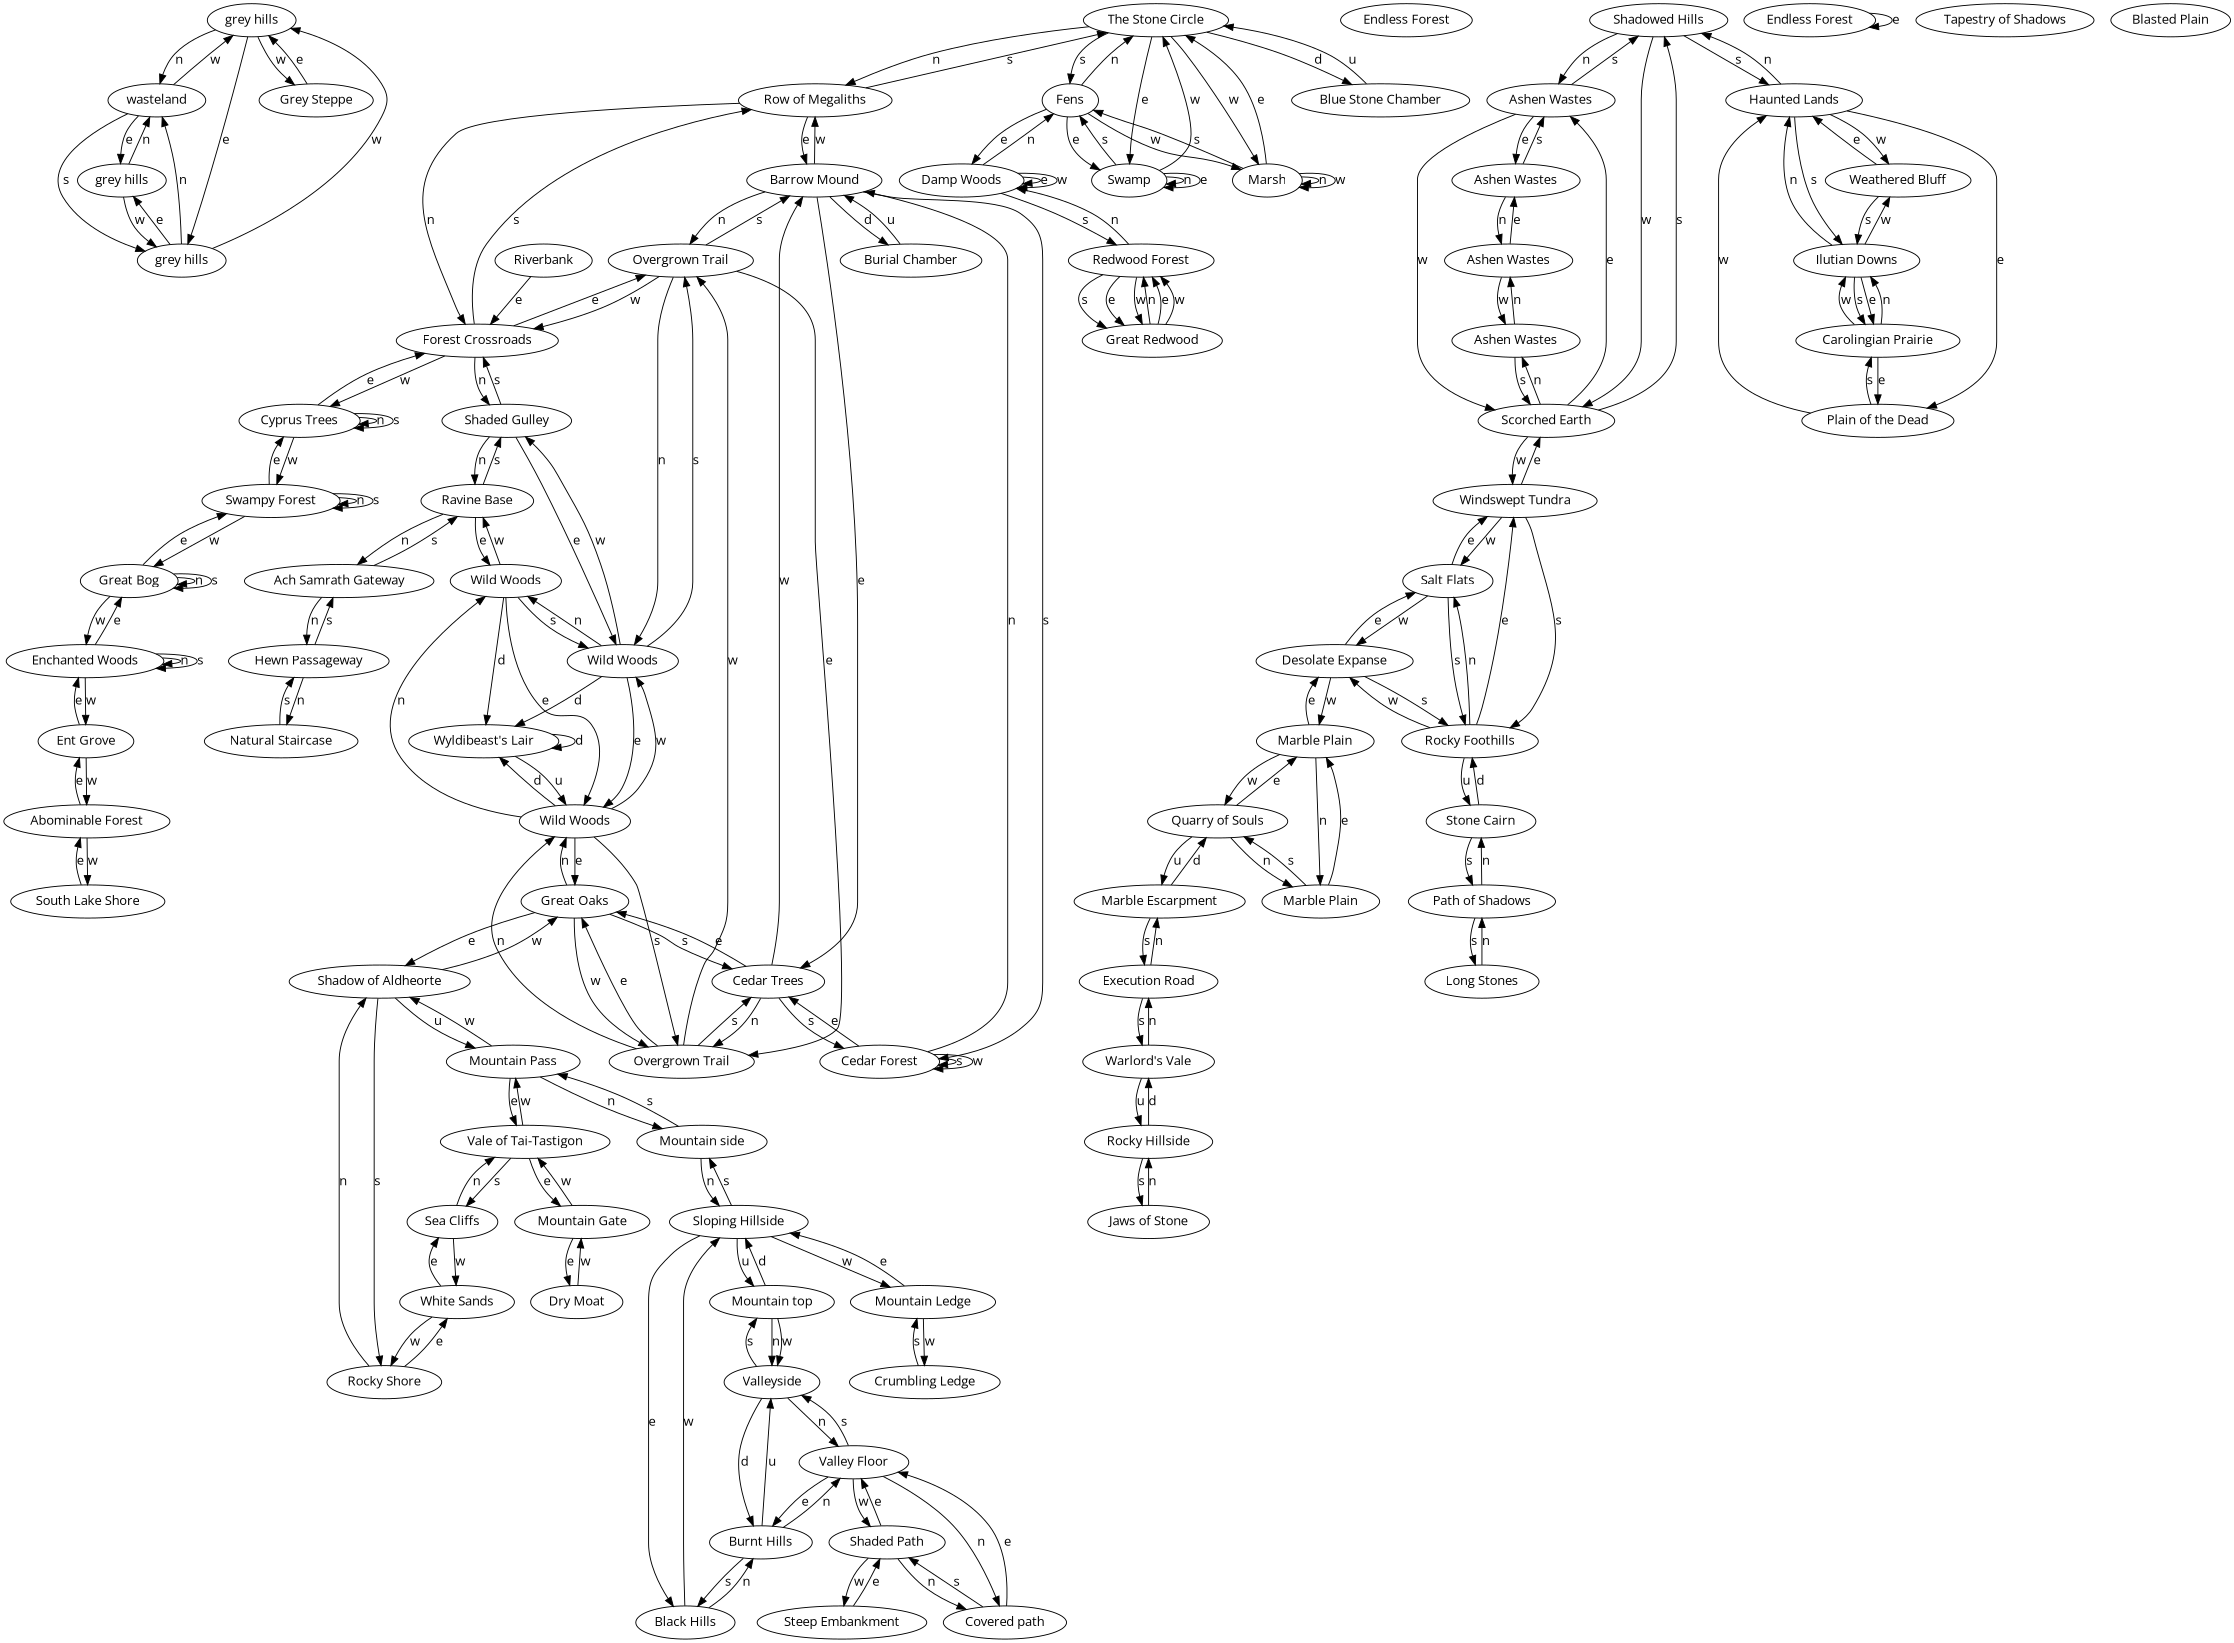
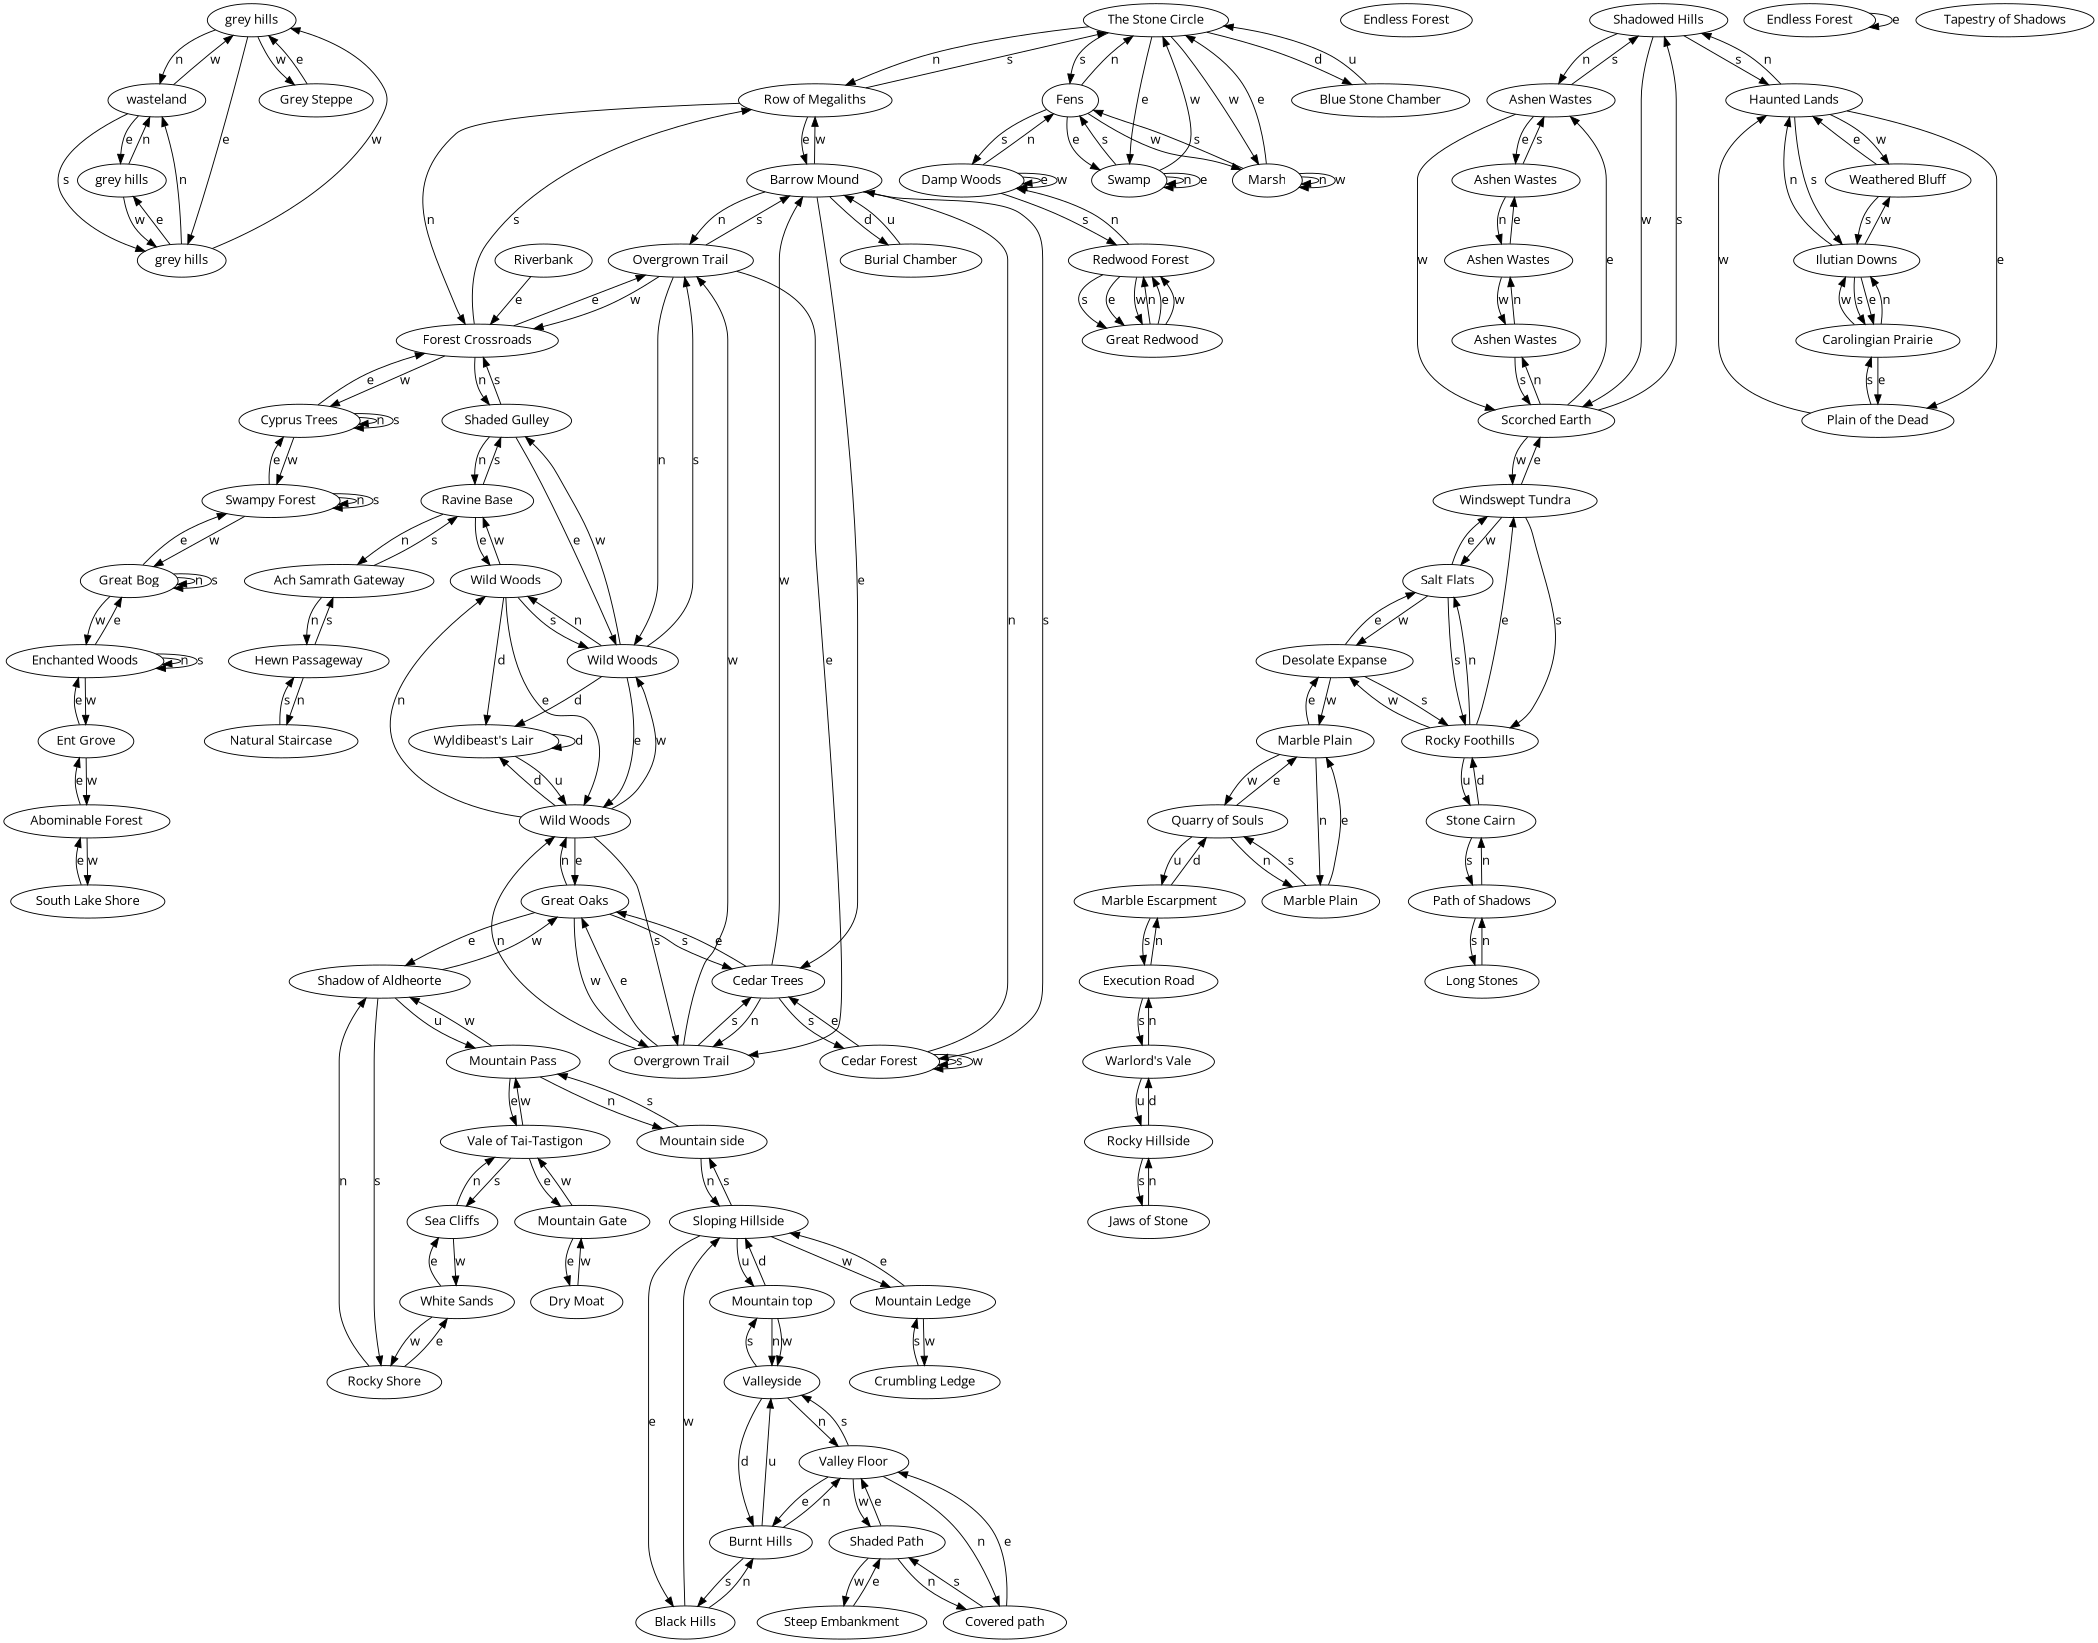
(2171, 20) -> none
(1004, 140) -> (1004, 140)
